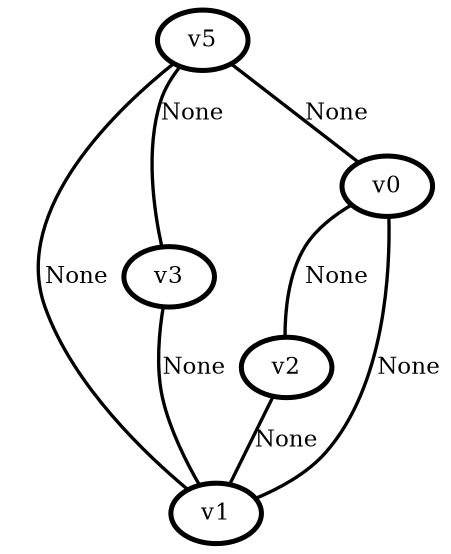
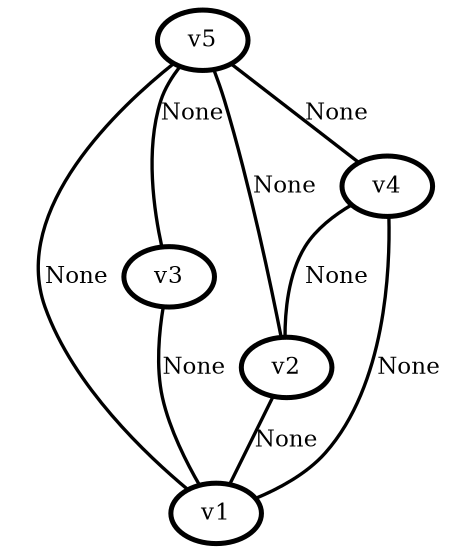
(387, 186) -> (387, 186)
none -> (252, 202)
